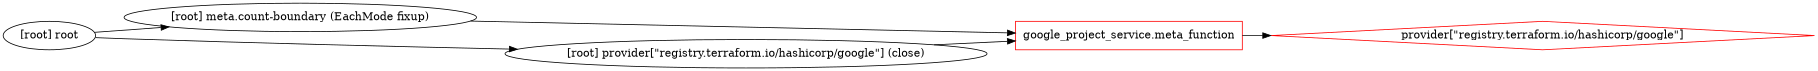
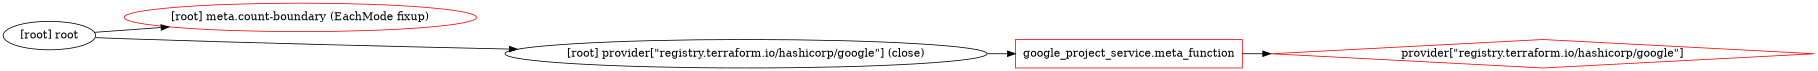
(300, 17) -> (300, 17)
(739, 27) -> none
